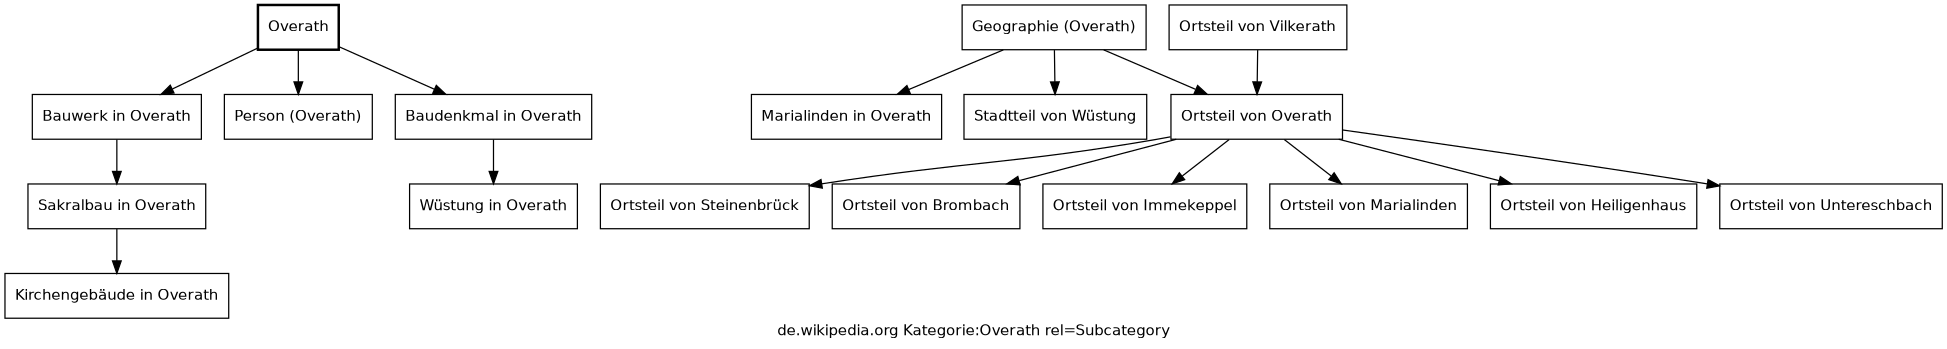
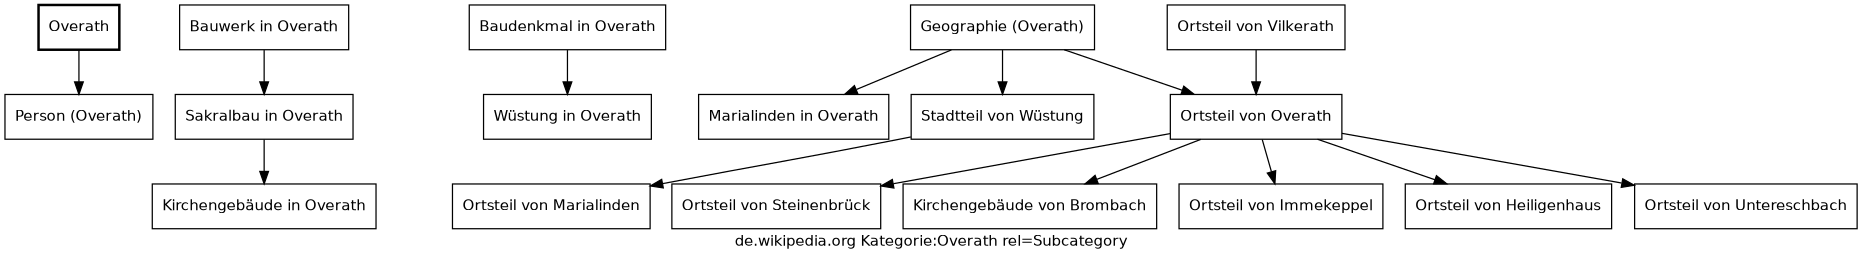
(387, 68) -> none
(215, 69) -> none
(1308, 158) -> (787, 161)
(926, 206) -> (1030, 206)
